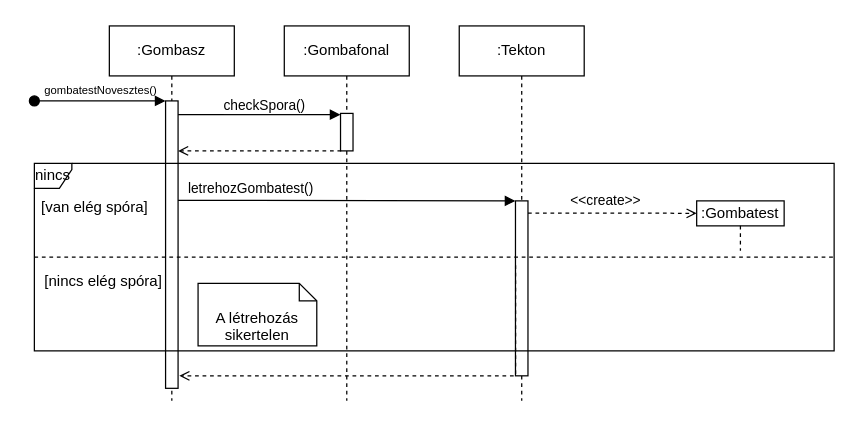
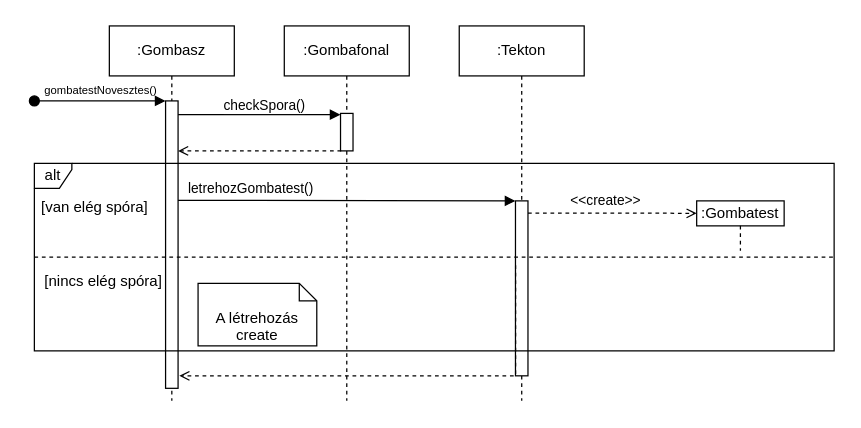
(53, 176) -> (53, 176)
(258, 327) -> (258, 327)
